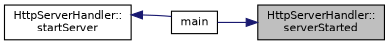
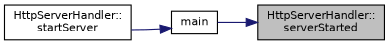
(157, 15) -> (146, 30)
